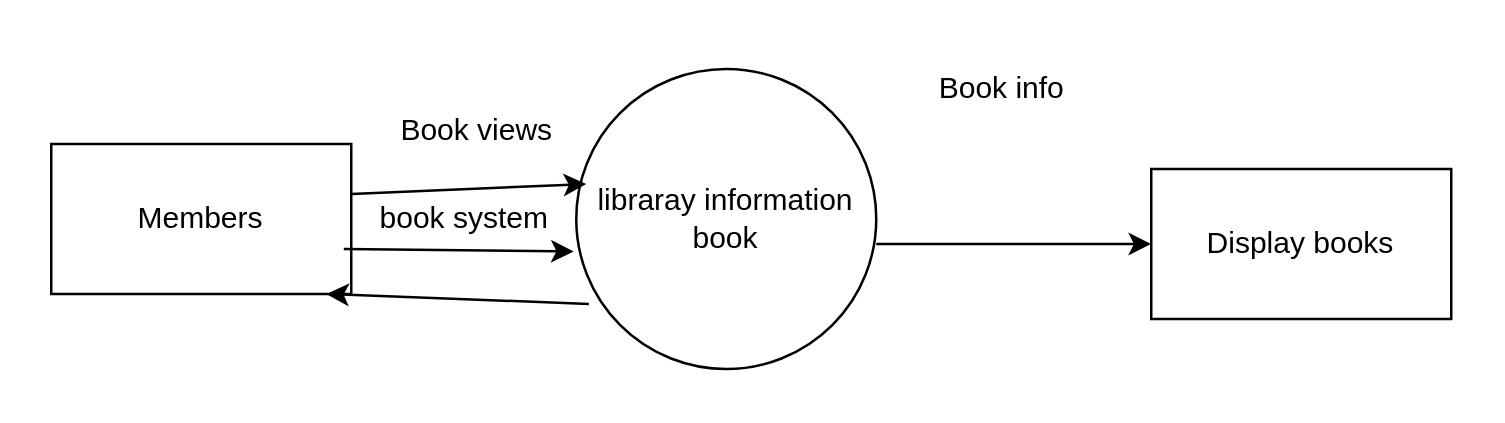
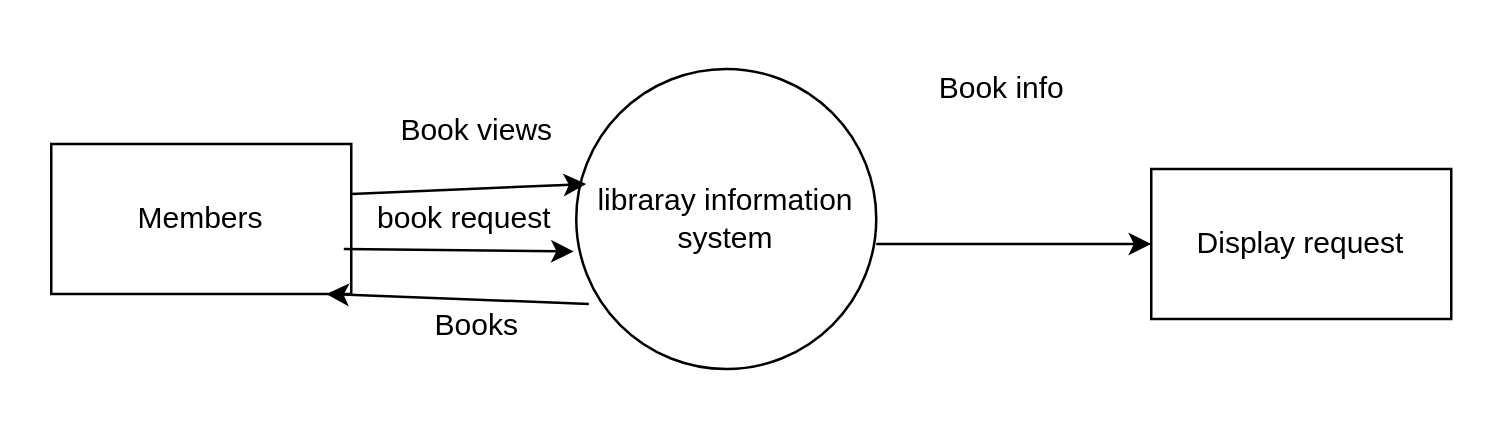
(465, 219) -> (465, 219)
(726, 219) -> (726, 219)
(1301, 244) -> (1301, 244)
none -> (476, 326)
